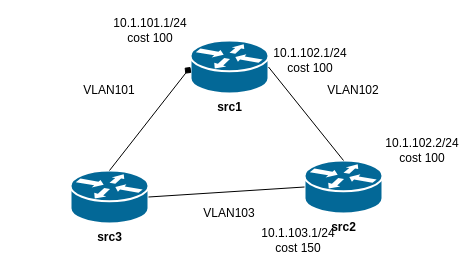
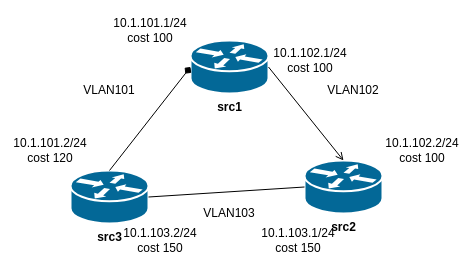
none -> (51, 151)
(341, 157) -> (340, 156)
none -> (161, 241)
